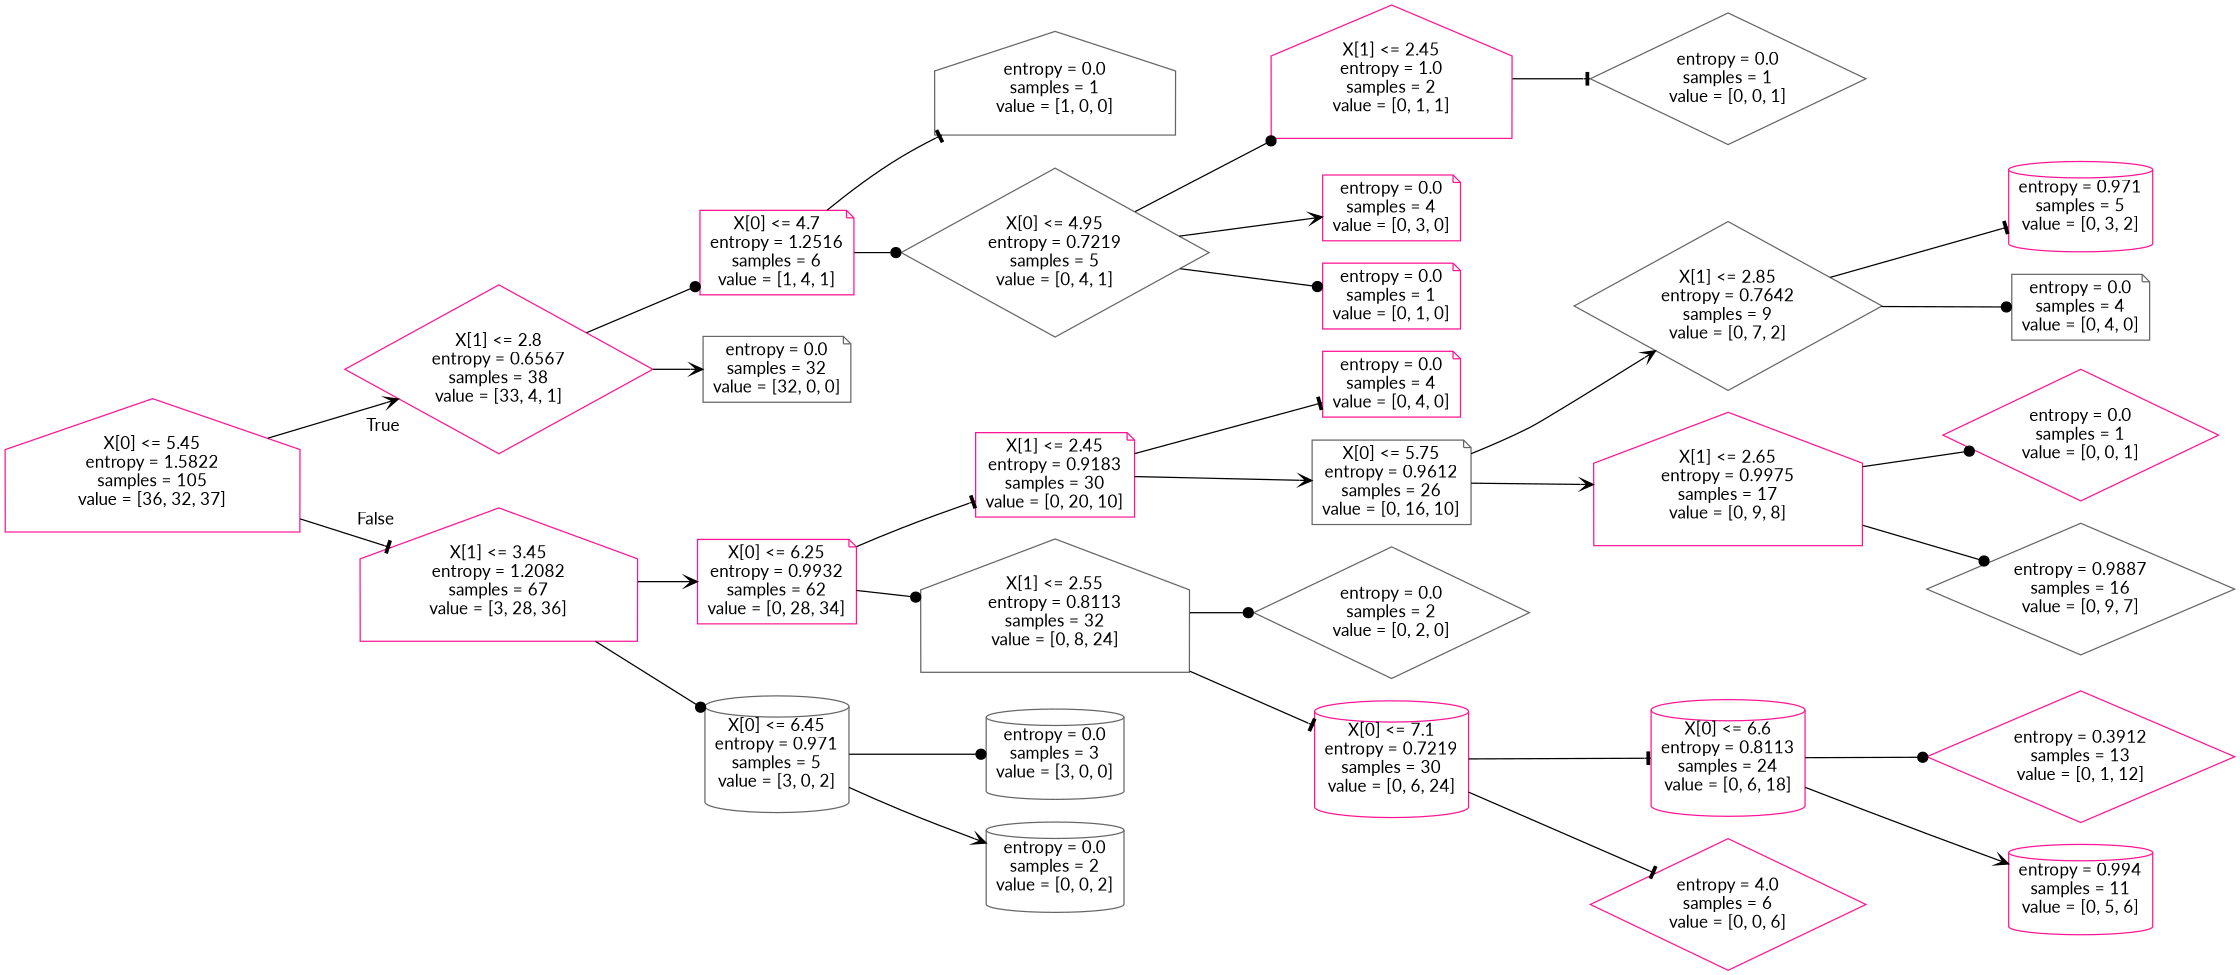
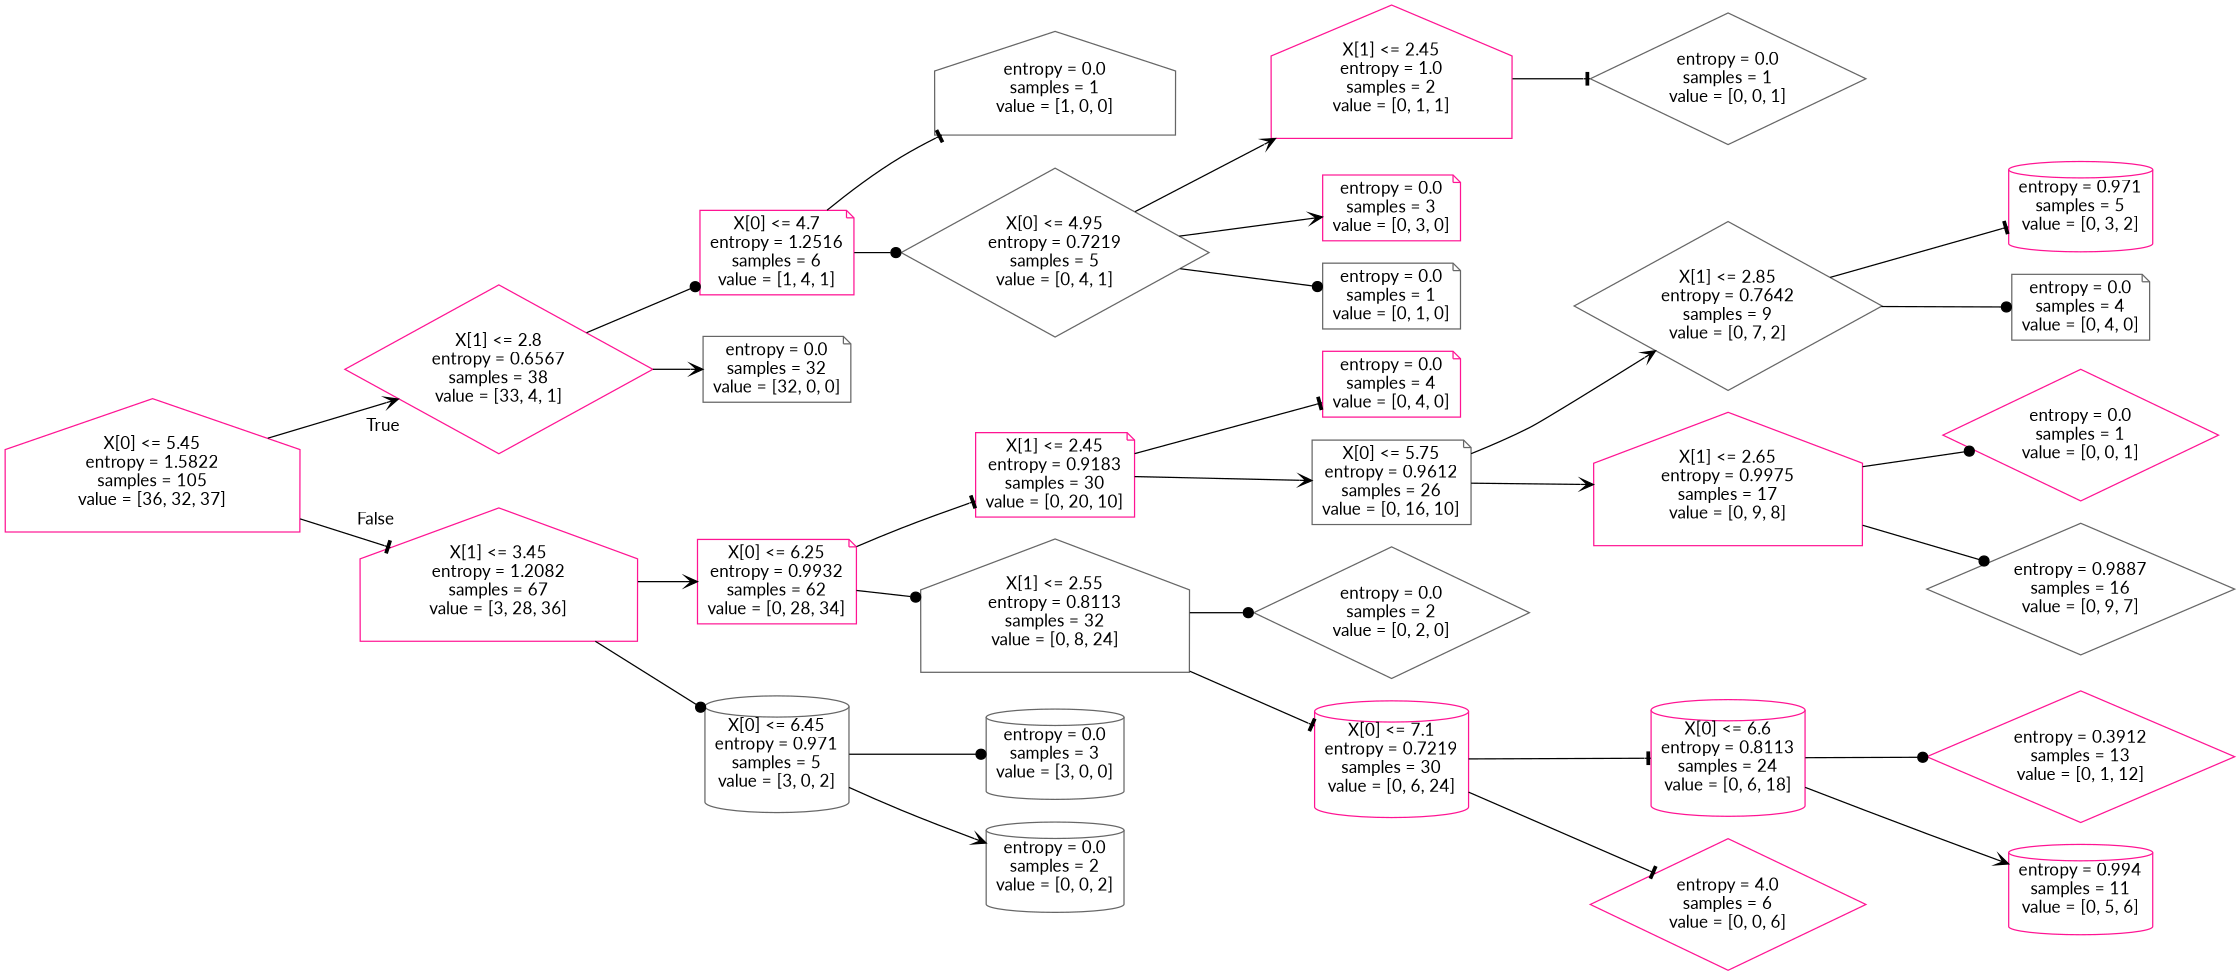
(1201, 178) -> (1199, 178)
(1392, 208) -> (1392, 208)
(1392, 296) -> (1392, 296)
